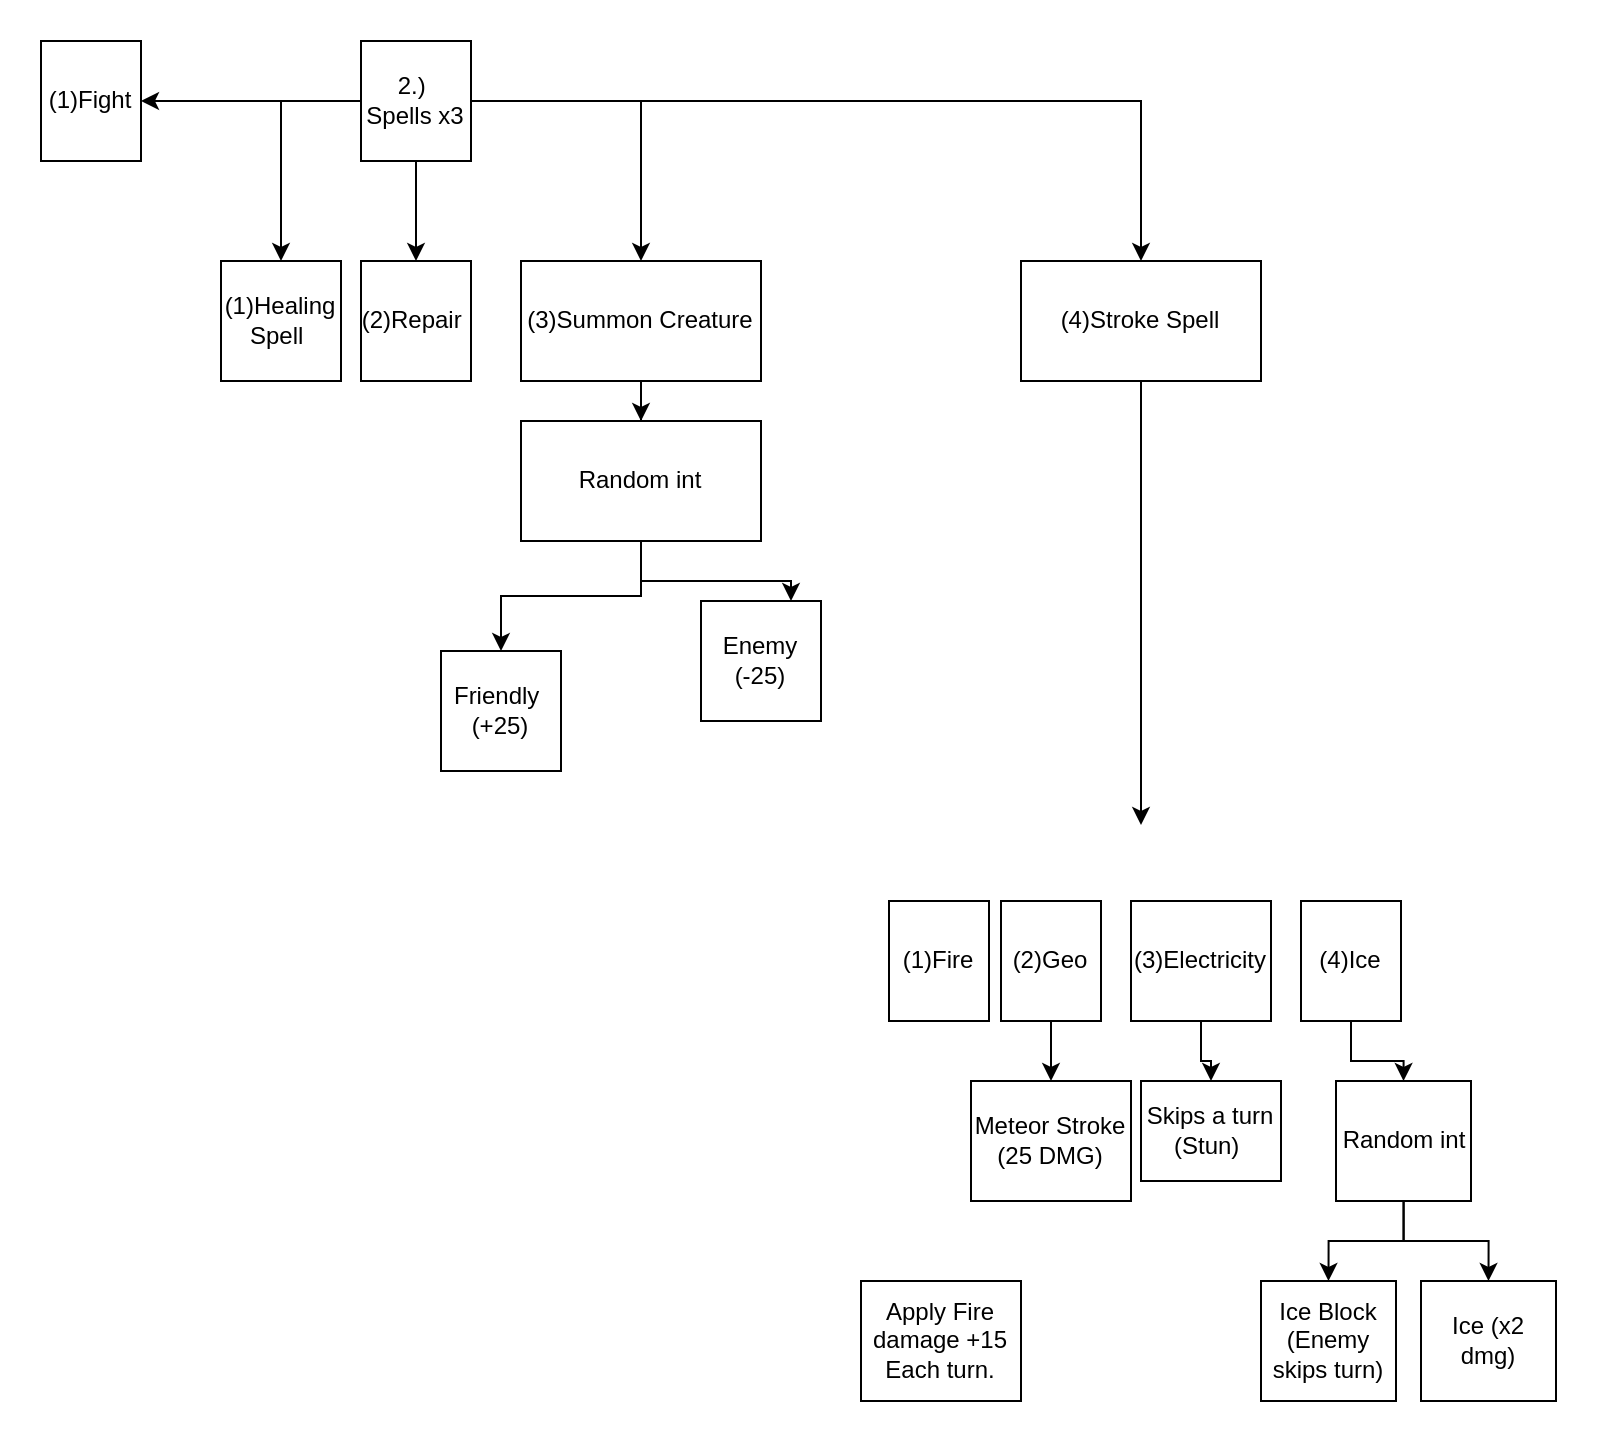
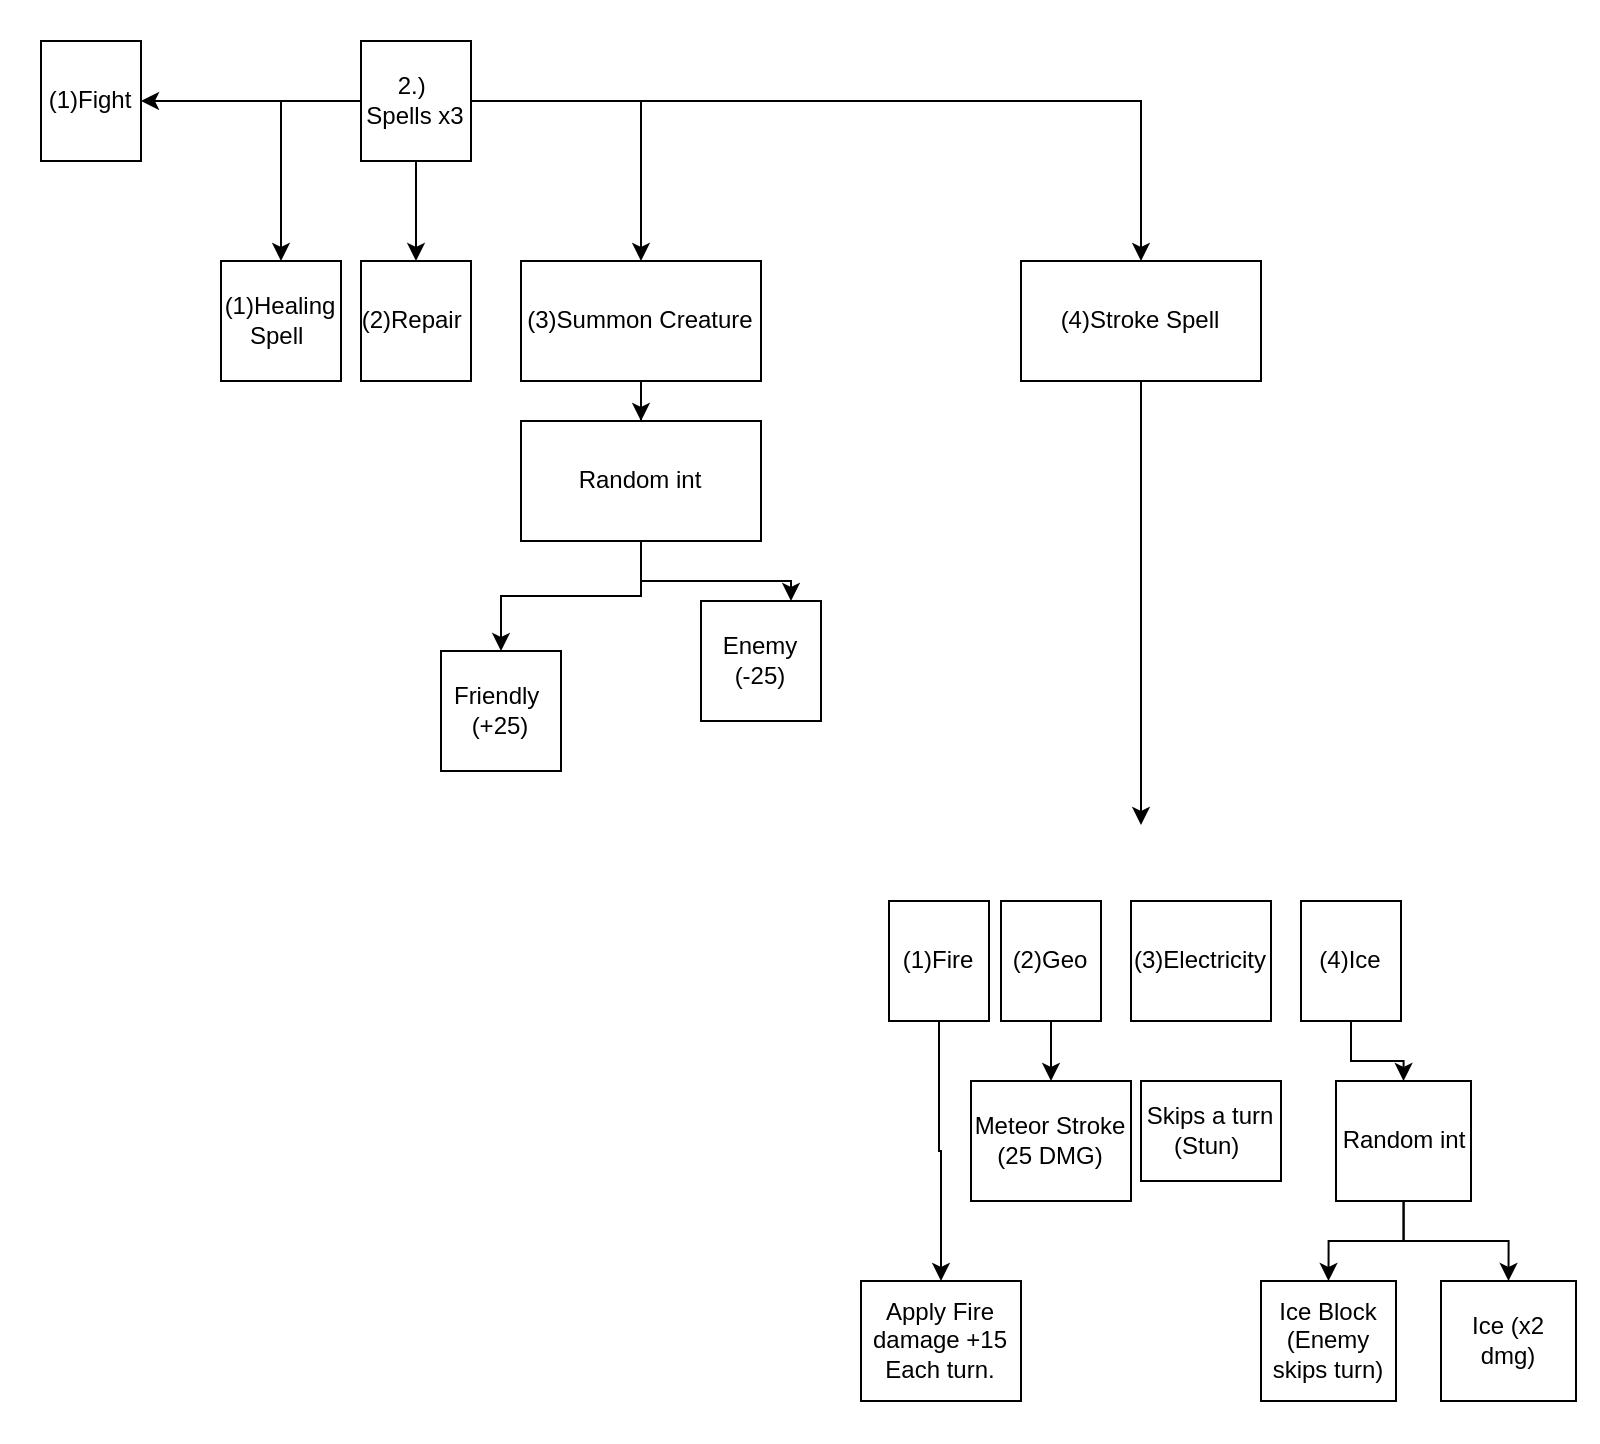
(1201, 1049) -> none
none -> (939, 1145)
(1489, 1341) -> (1509, 1341)
